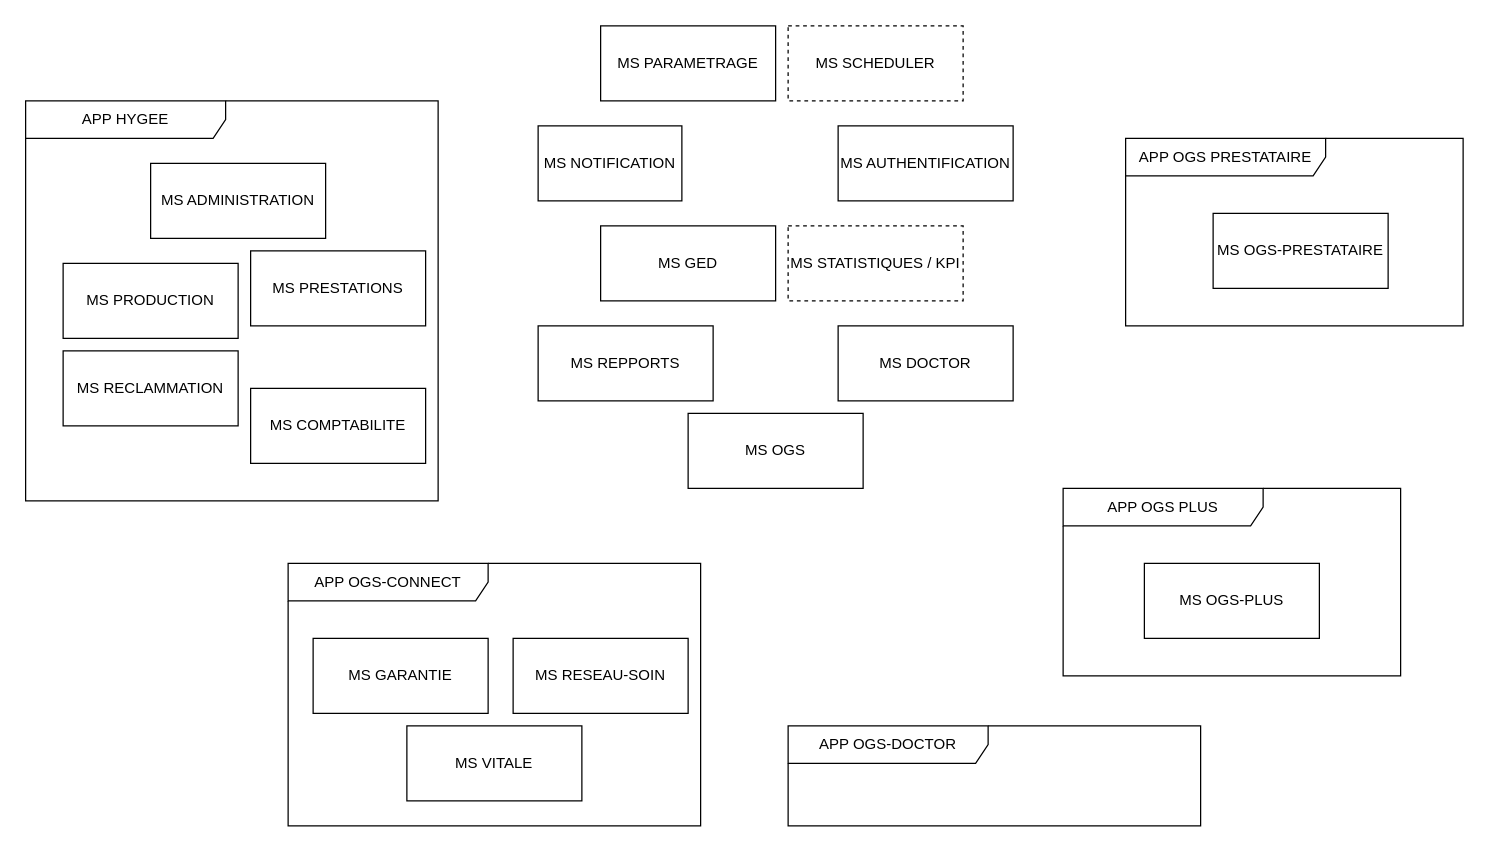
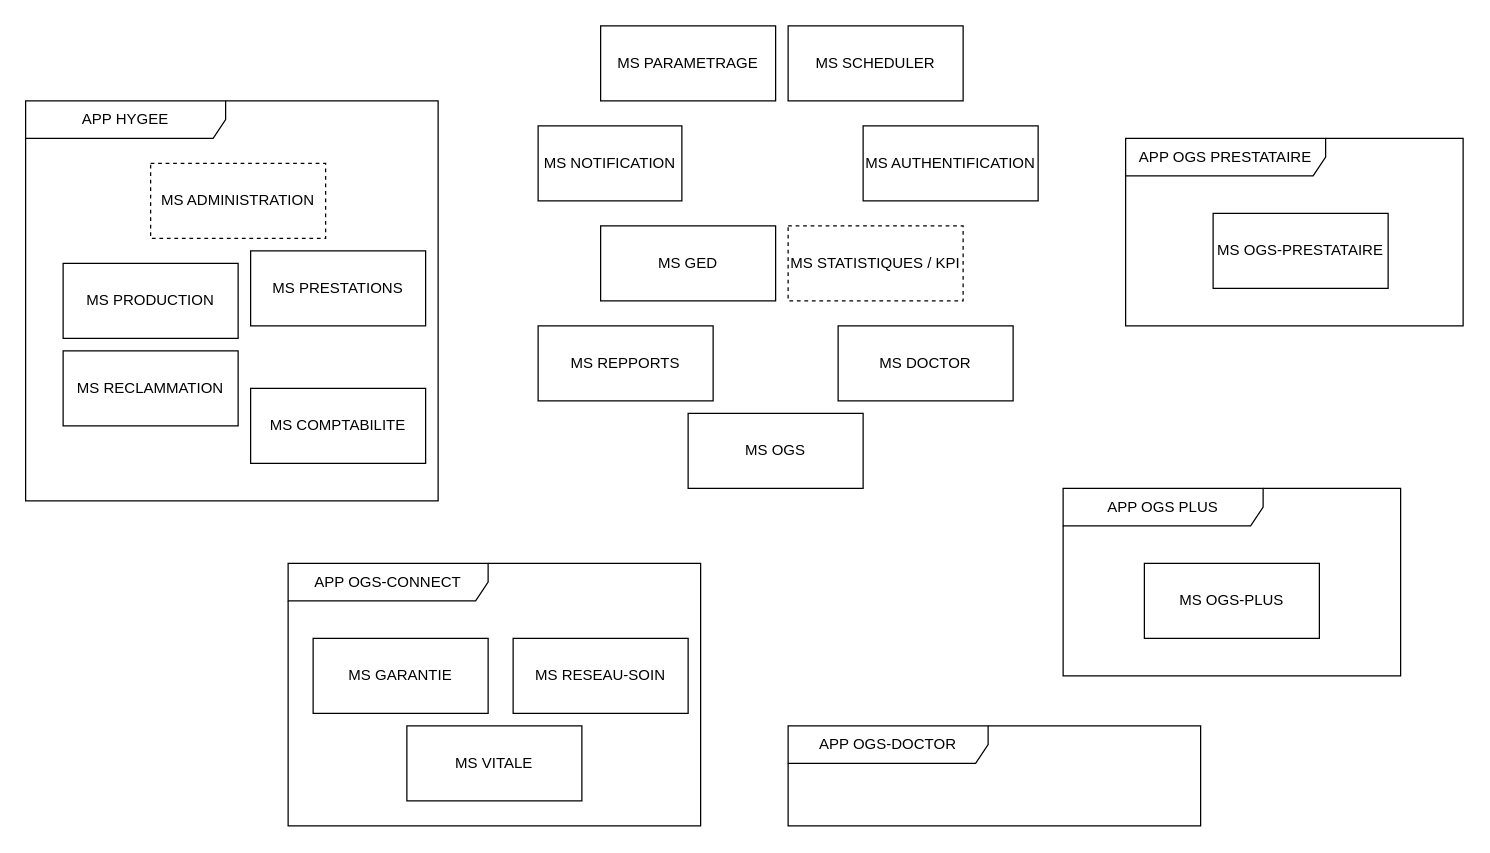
(876, 63) -> (876, 63)
(926, 163) -> (951, 163)
(238, 201) -> (238, 201)
